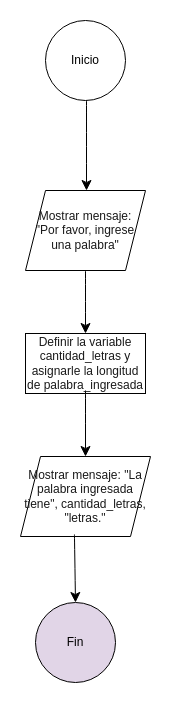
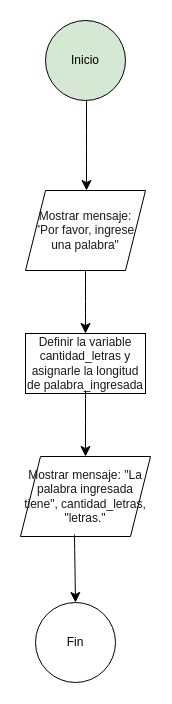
(86, 61) -> (86, 61)
(76, 643) -> (76, 643)
